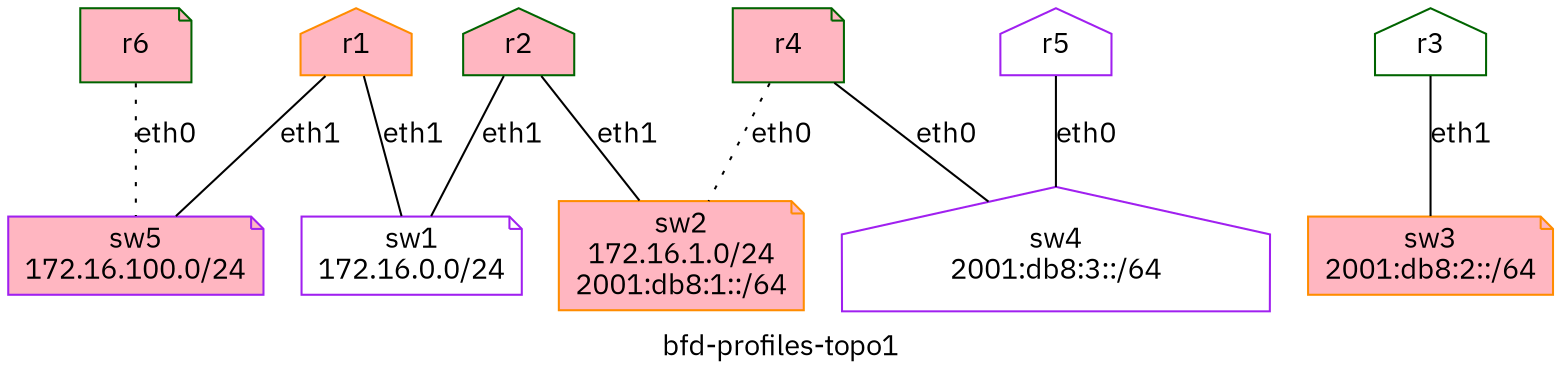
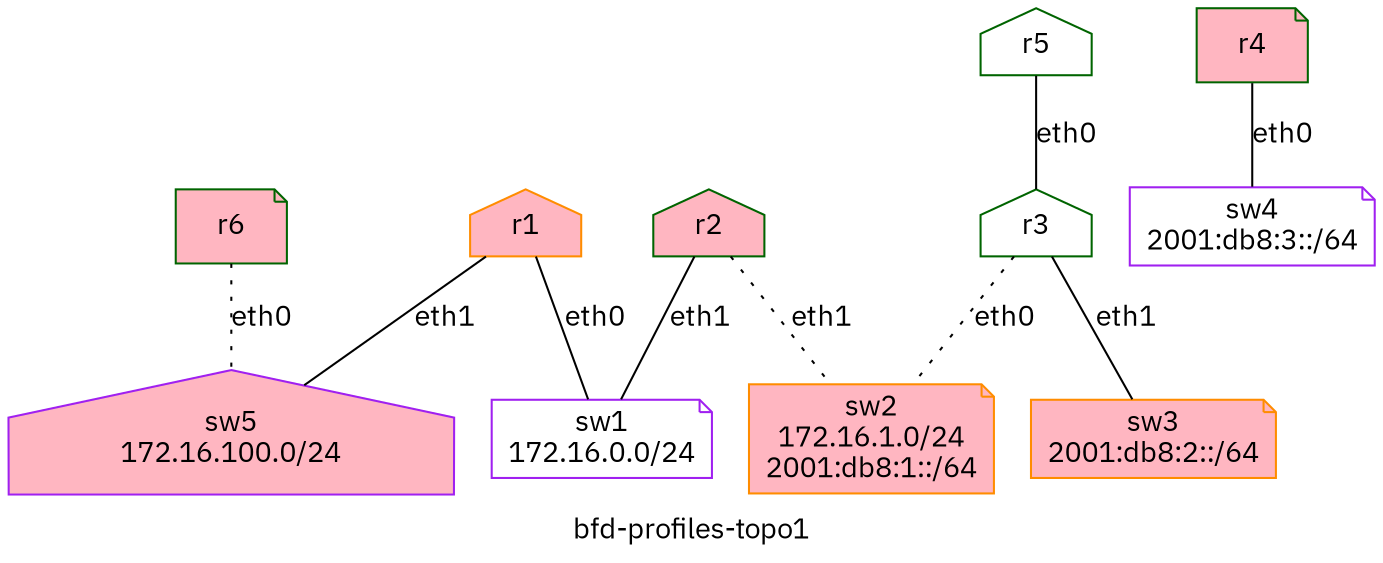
(1056, 45) -> (1036, 45)
(1056, 131) -> (1036, 133)
(414, 135) -> (596, 318)
(590, 138) -> (780, 320)
(739, 142) -> (964, 320)
(136, 256) -> (231, 439)
(1056, 256) -> (1252, 226)
